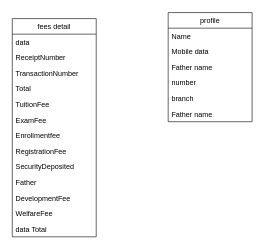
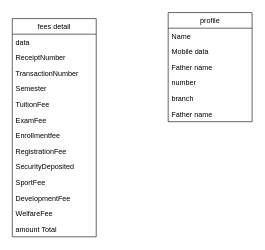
(25, 89) -> (32, 89)
(28, 182) -> (32, 182)
(34, 229) -> (38, 229)
